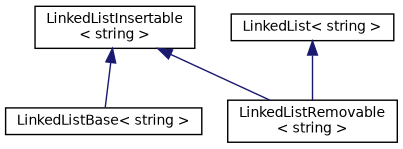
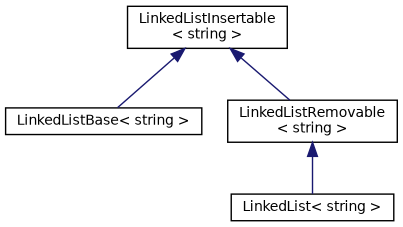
(313, 78) -> (313, 175)
